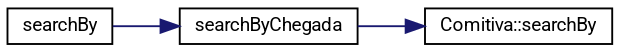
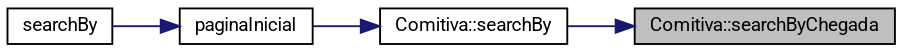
(269, 26) -> (246, 26)
none -> (765, 26)
